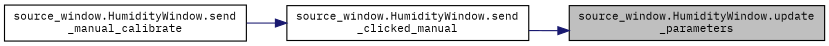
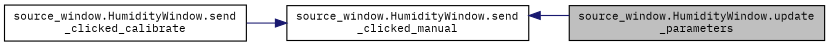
(125, 23) -> (125, 23)
(543, 31) -> (555, 15)
